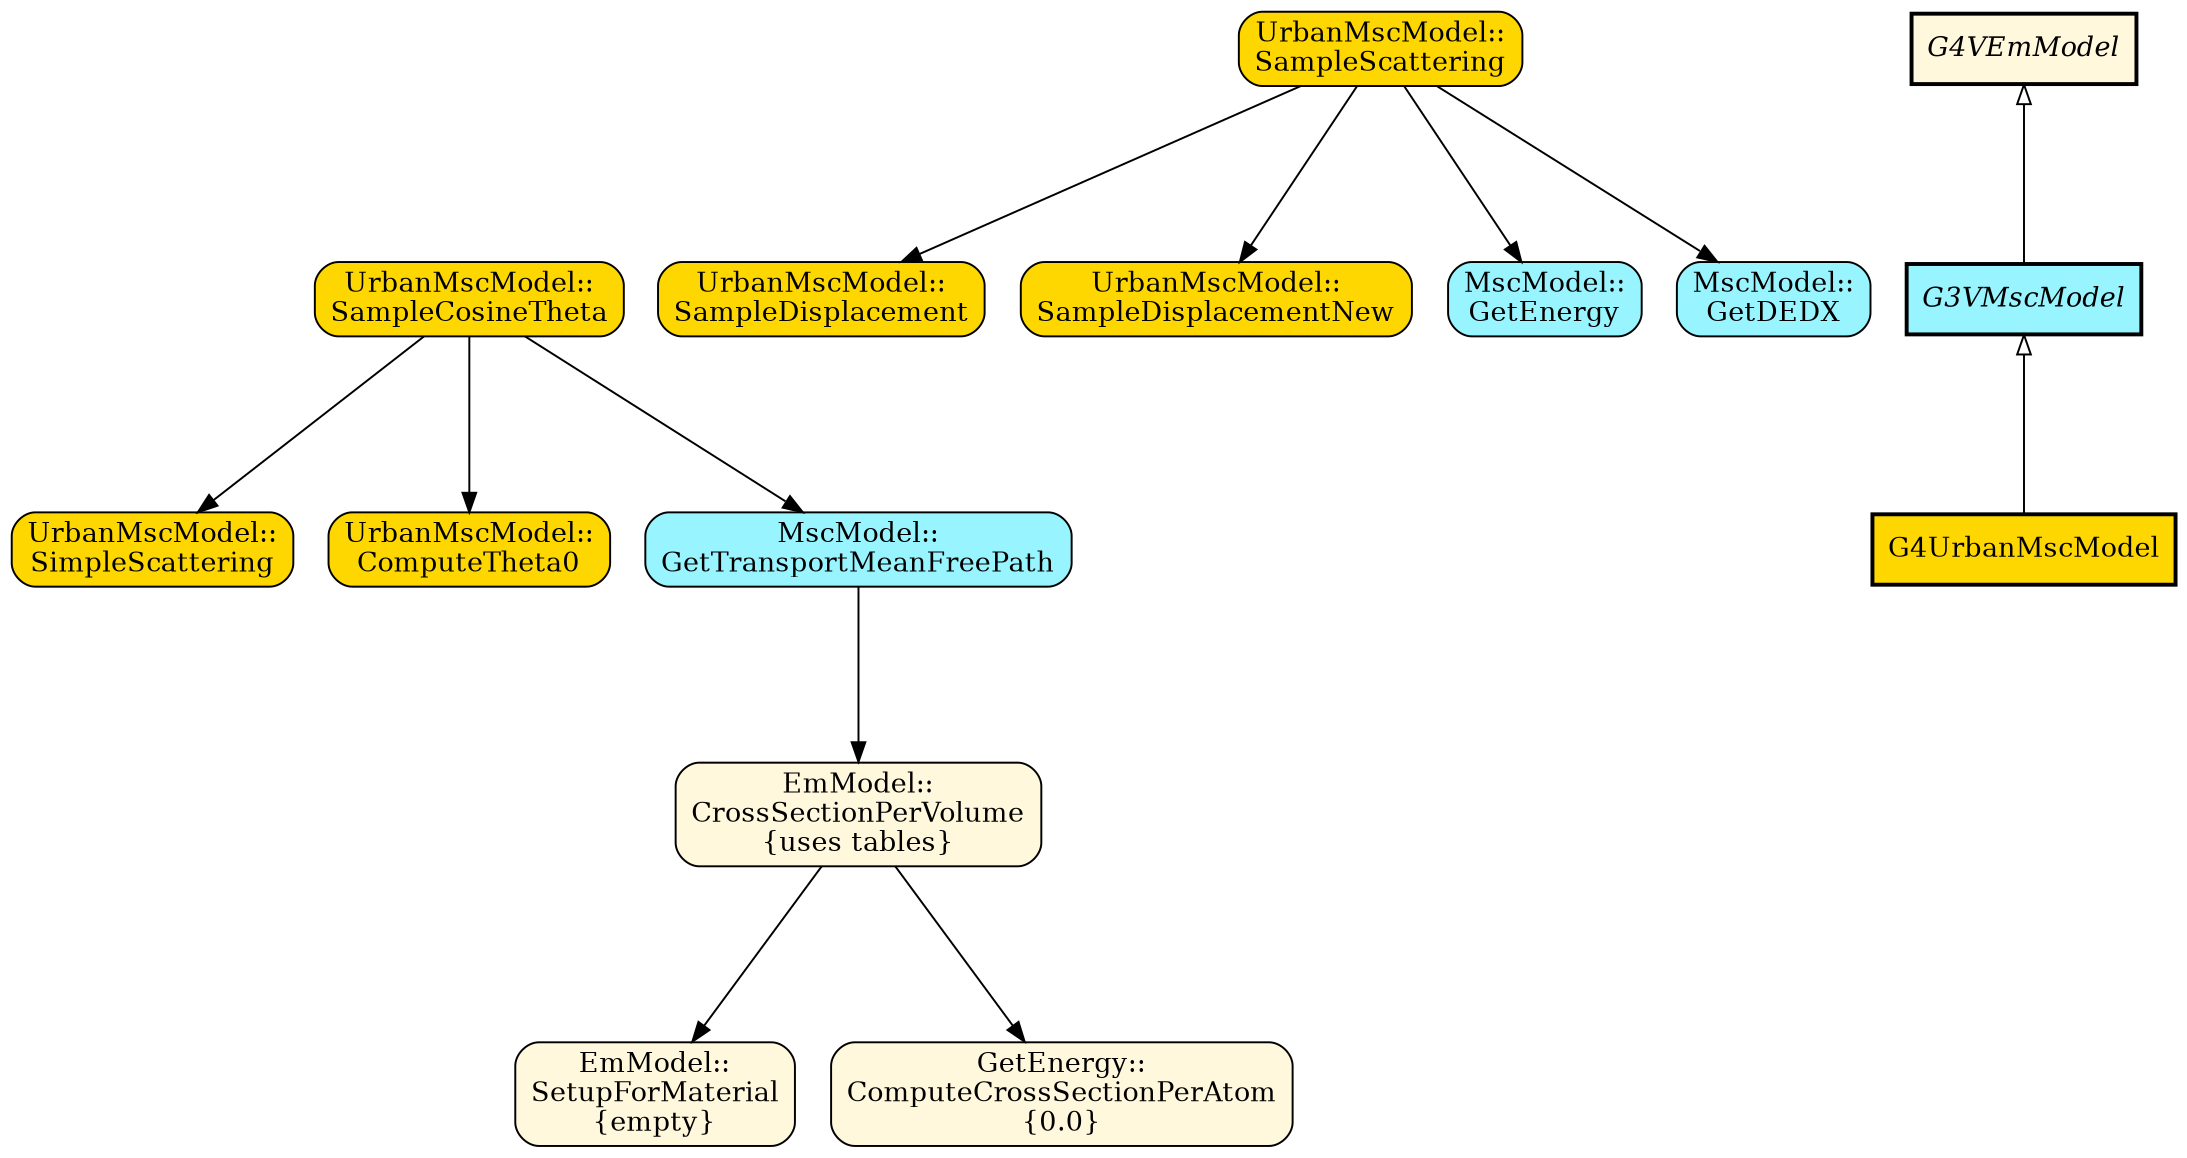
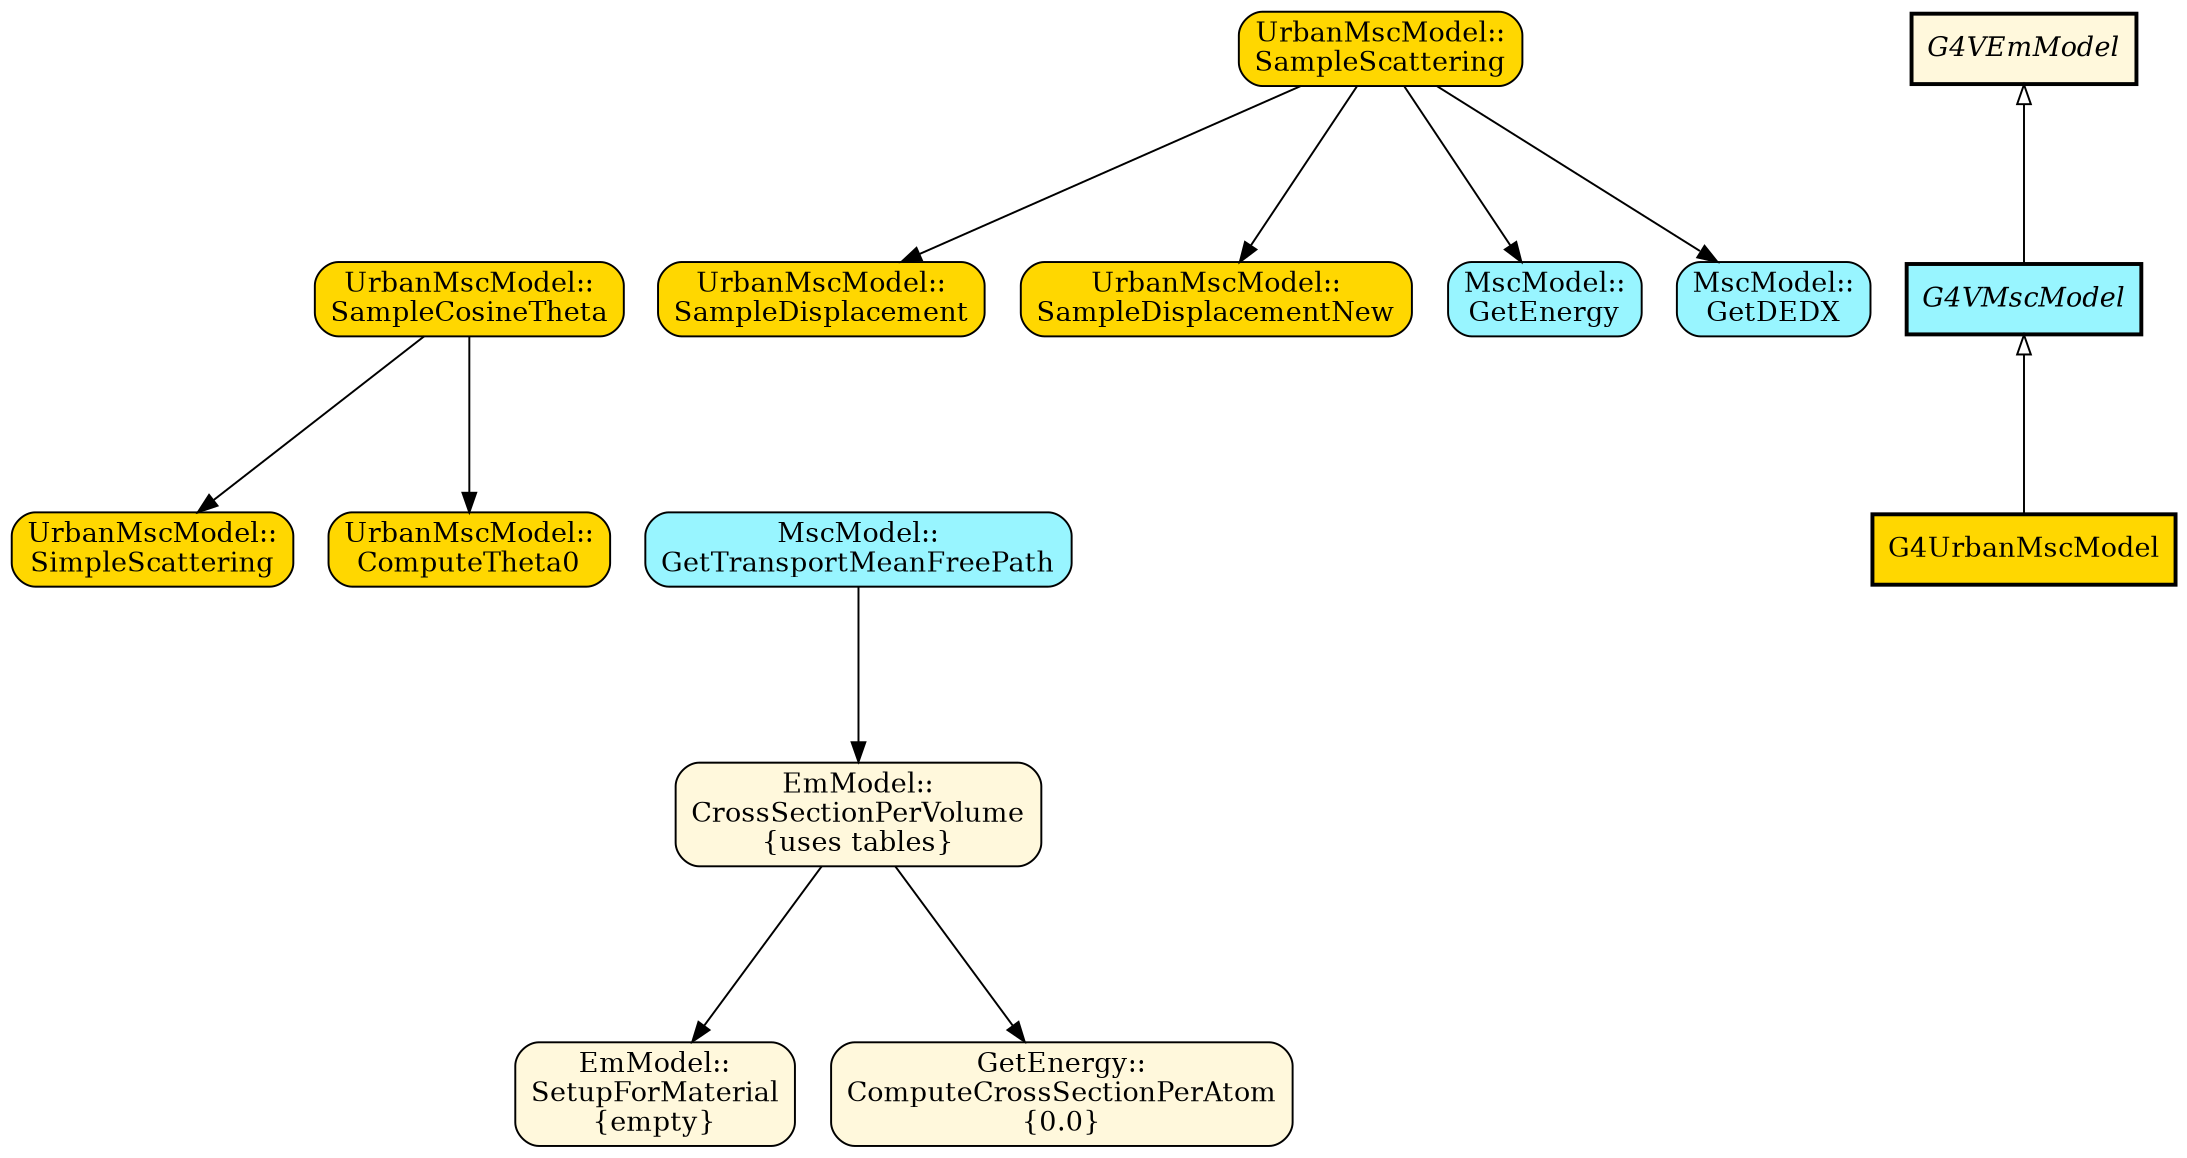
(2024, 299) -> (2024, 299)
(655, 419) -> none
